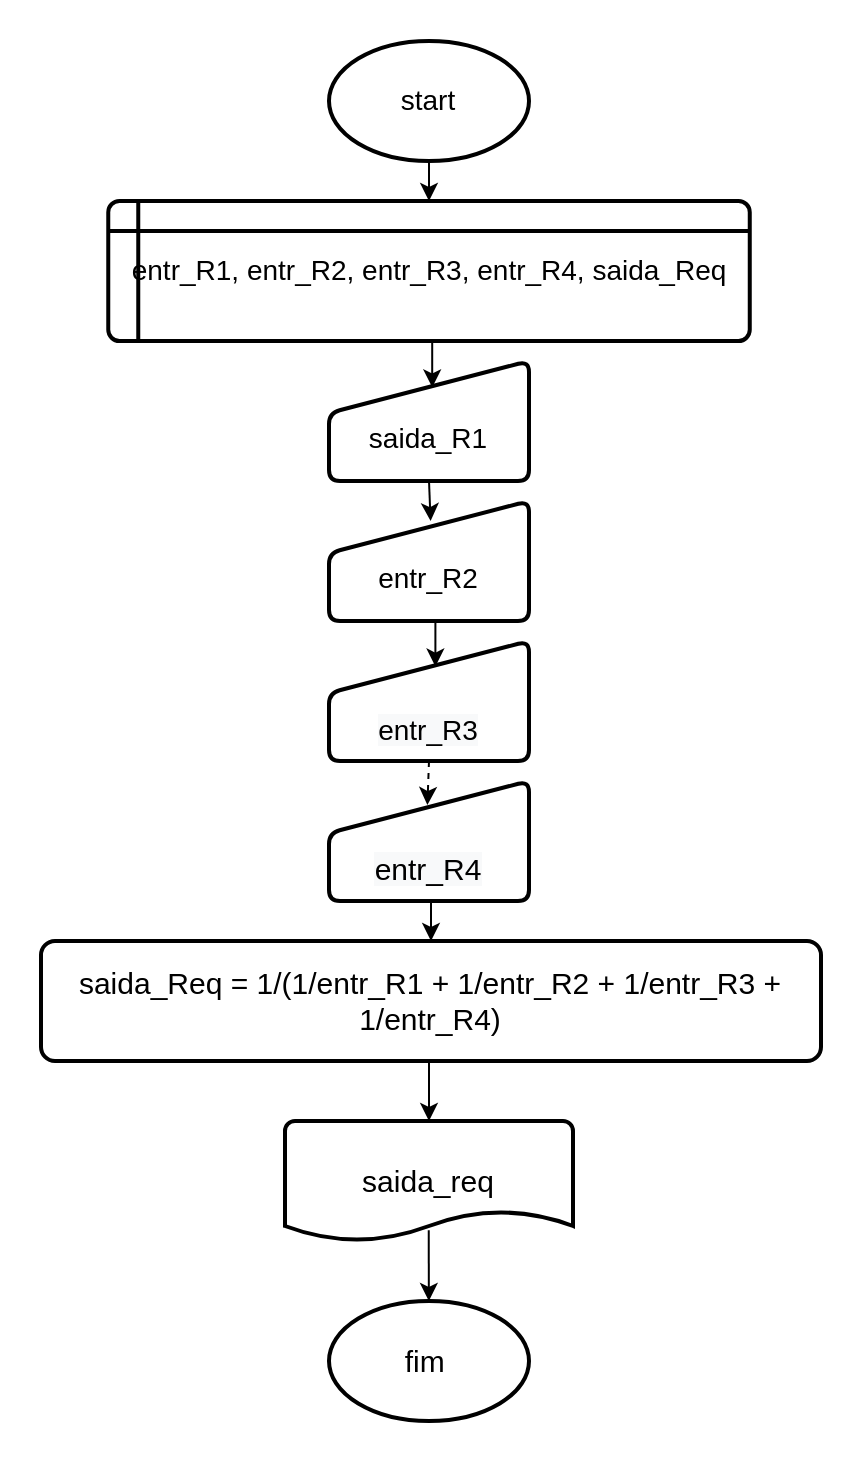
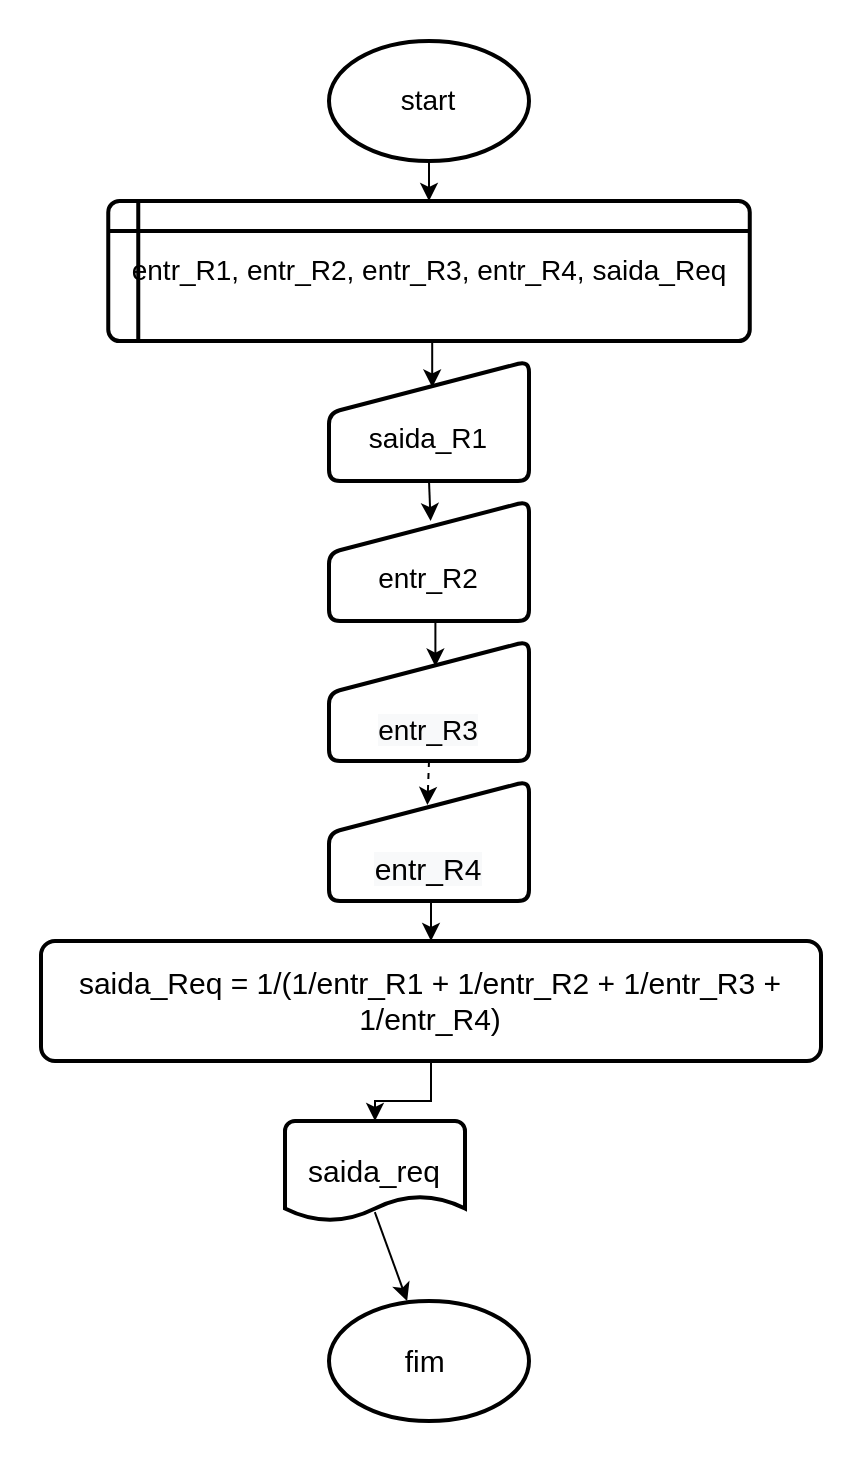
(429, 1181) -> (375, 1171)
